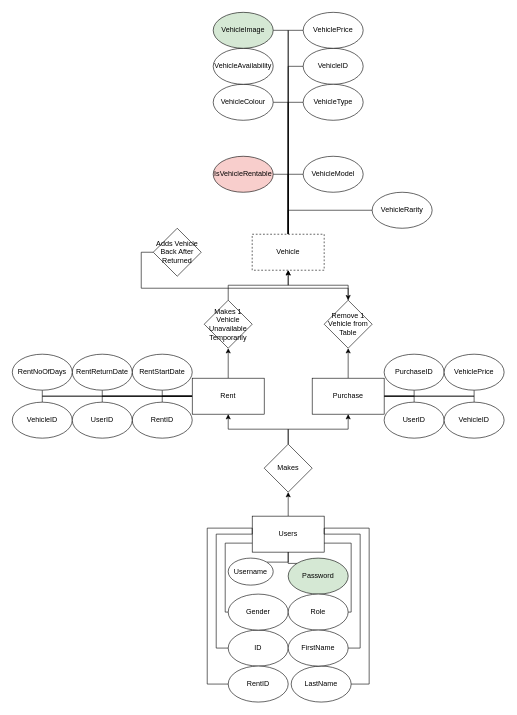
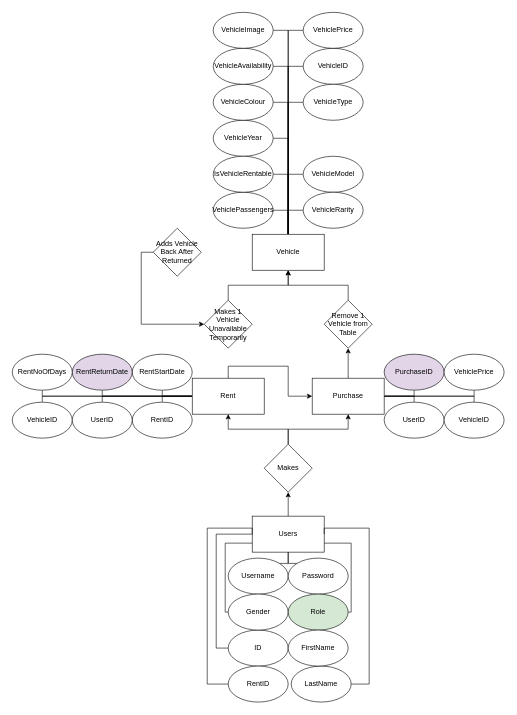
(243, 30) -> (243, 30)
none -> (280, 66)
none -> (243, 138)
none -> (280, 138)
(243, 174) -> (243, 174)
none -> (243, 210)
none -> (280, 210)
(402, 210) -> (333, 210)
(288, 252) -> (288, 252)
(242, 288) -> (141, 323)
(228, 353) -> (287, 366)
(102, 372) -> (102, 372)
(414, 372) -> (414, 372)
(251, 572) -> (258, 576)
(318, 576) -> (318, 576)
(360, 580) -> none
(318, 612) -> (318, 612)
